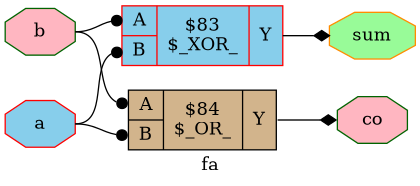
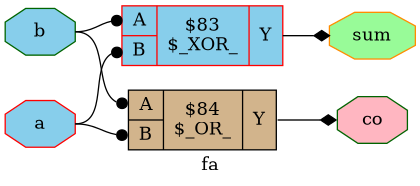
(40, 32) -> (40, 32)
